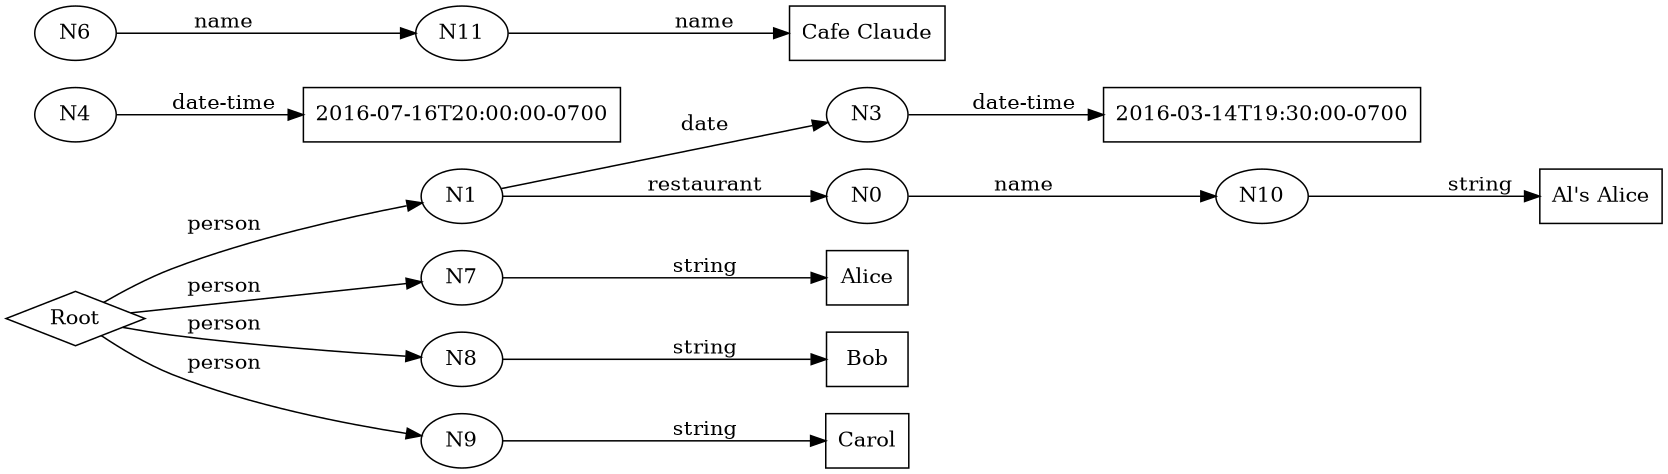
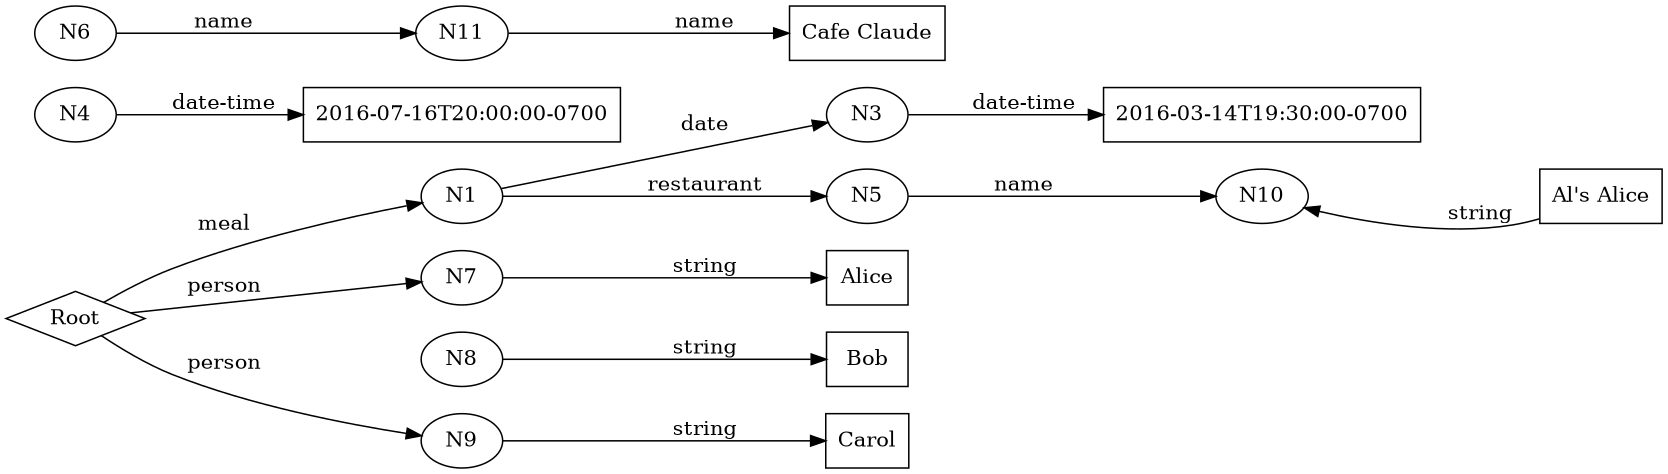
(867, 196) -> (867, 196)
(1417, 196) -> (1429, 228)
(224, 224) -> (224, 224)
(264, 345) -> none
